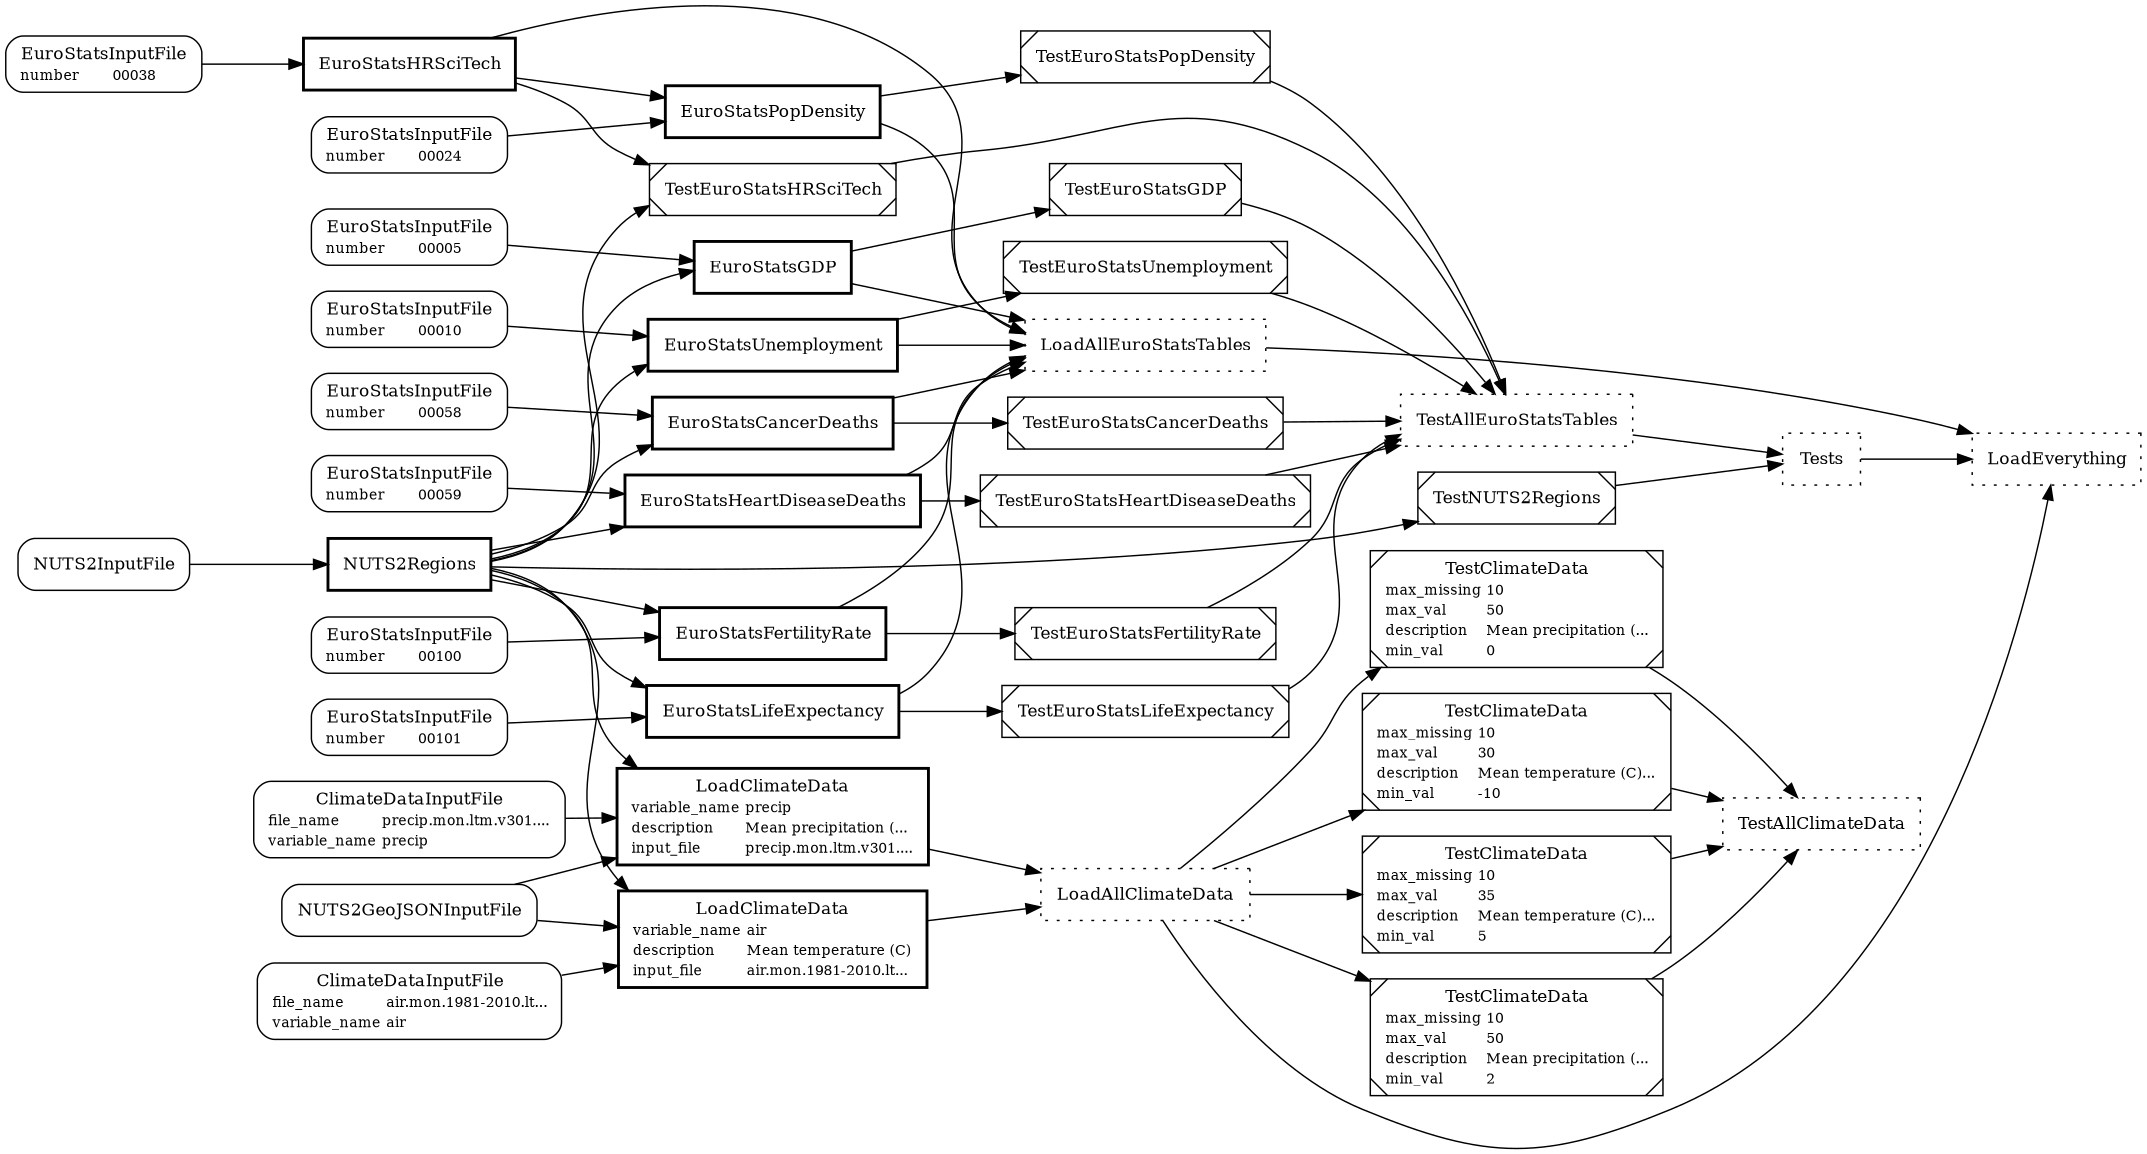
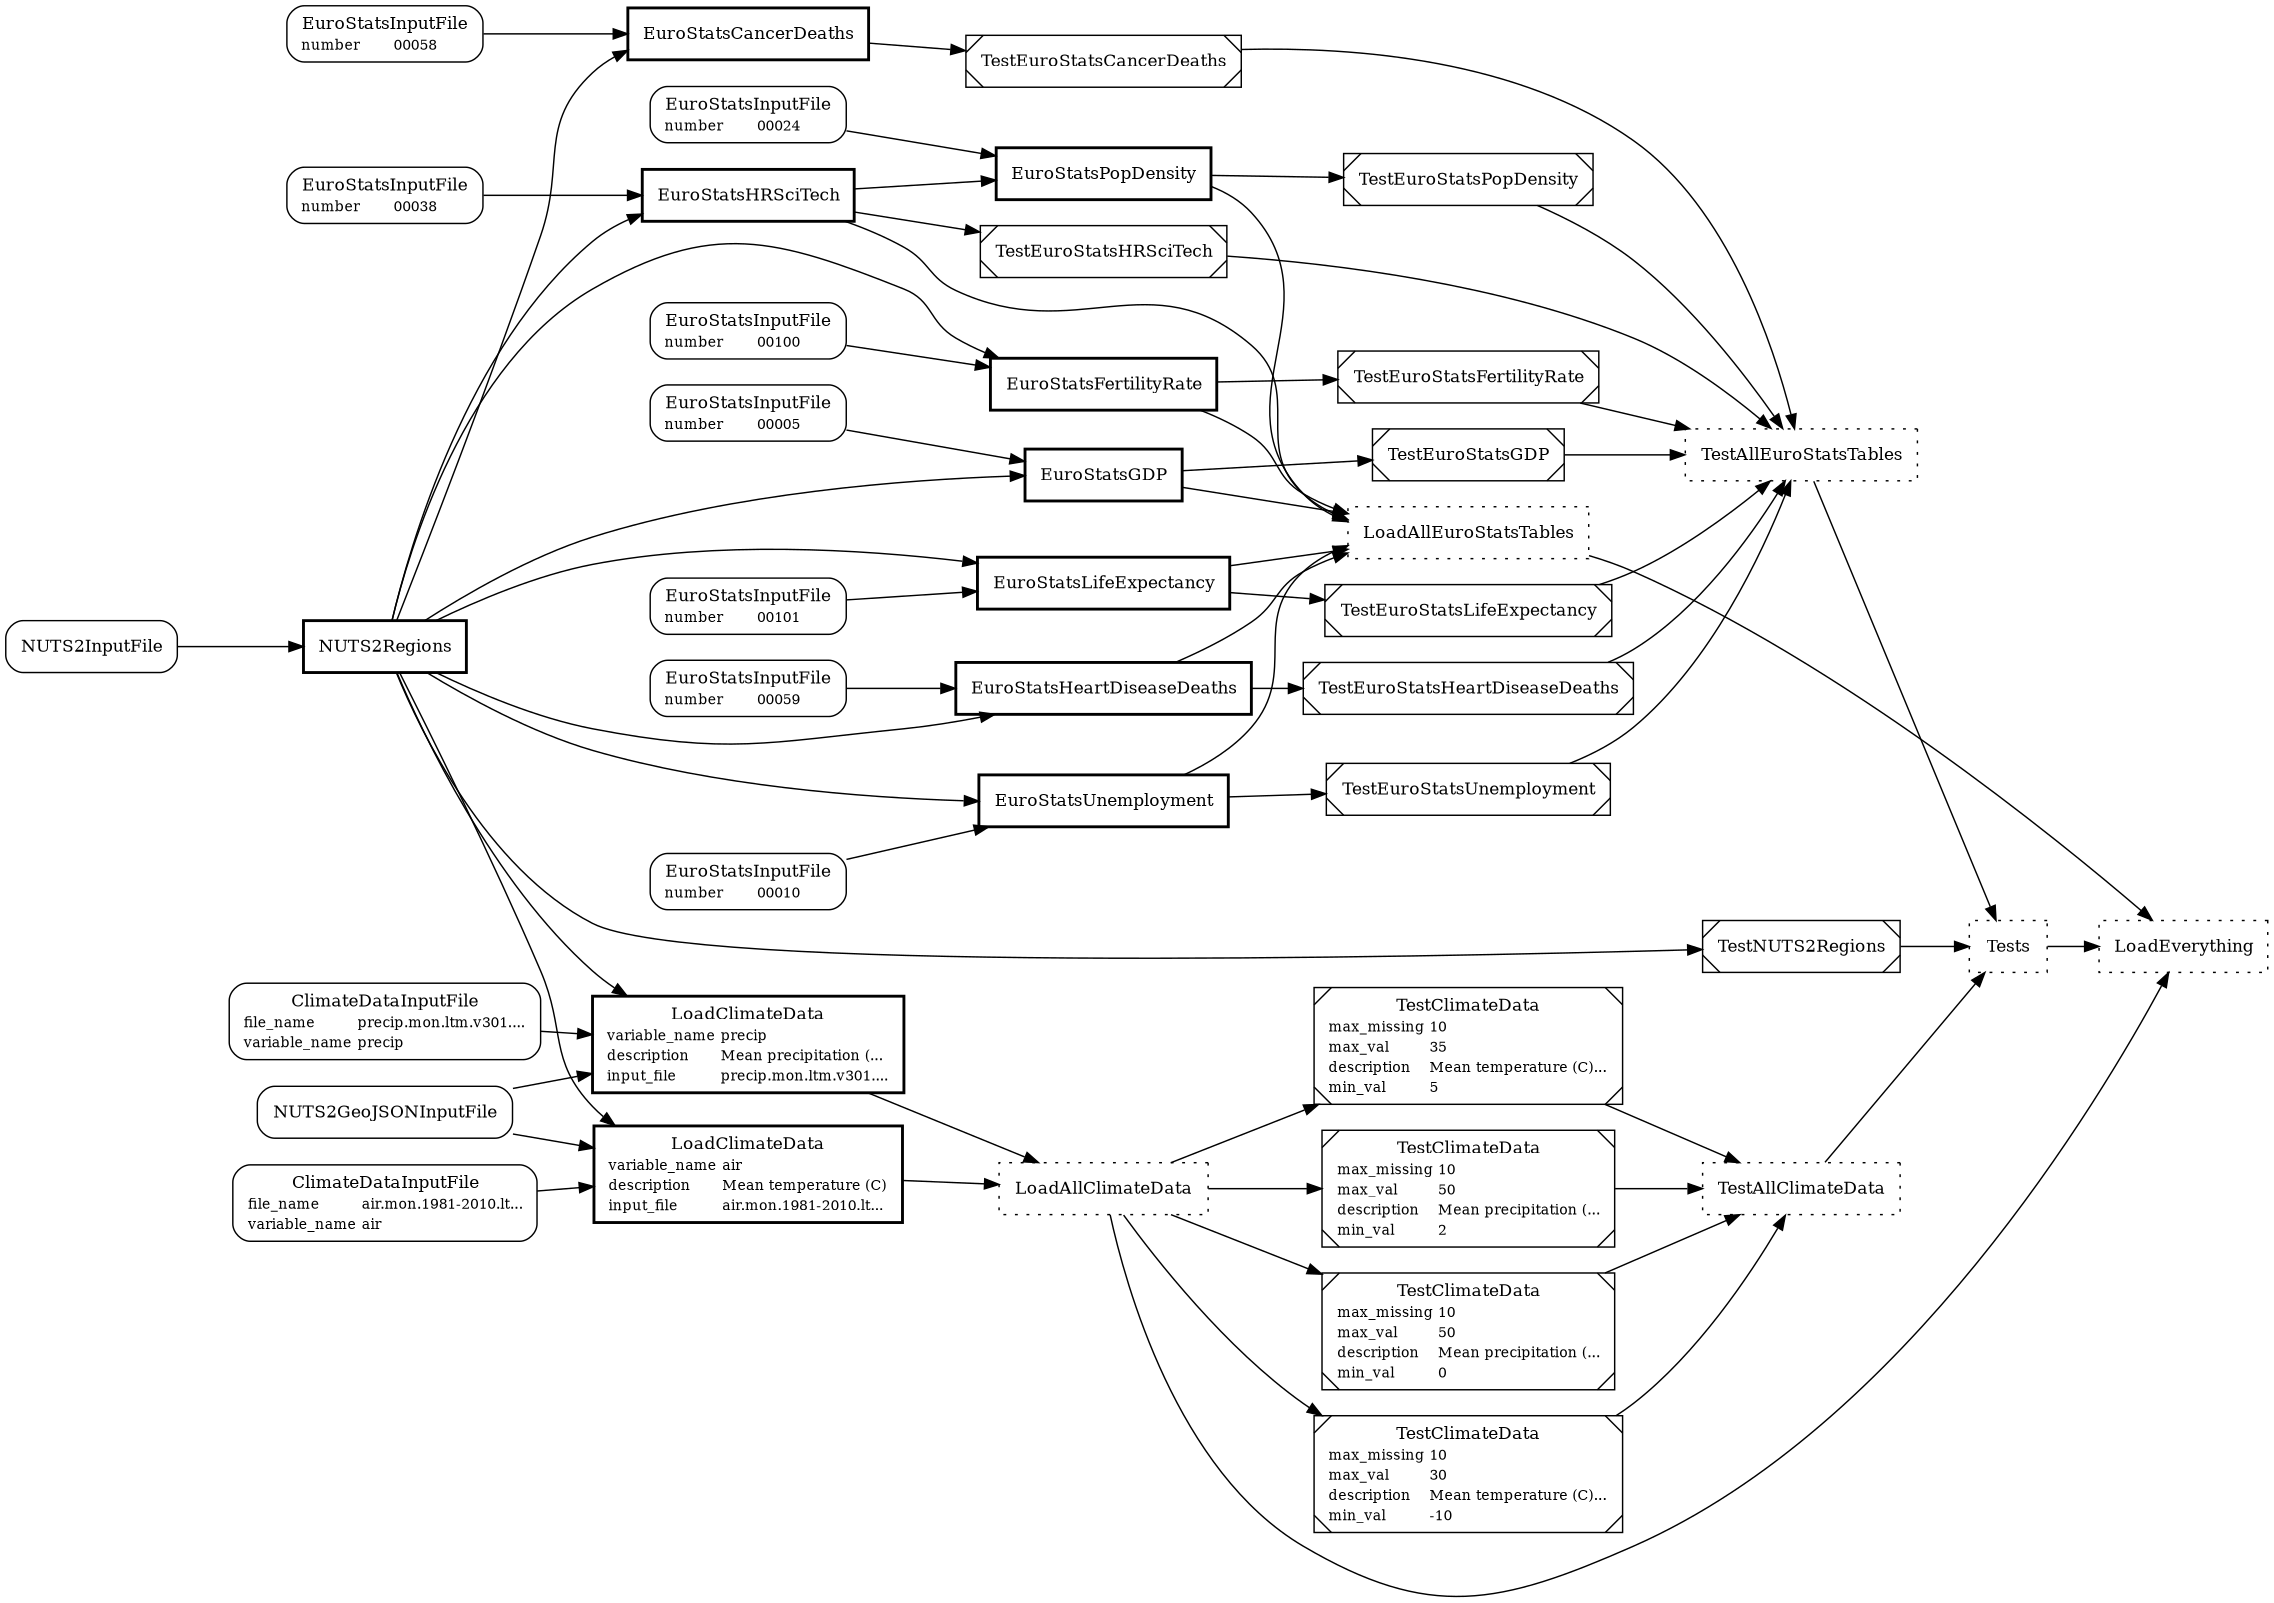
(585, 343) -> (525, 316)
(952, 386) -> none
none -> (1900, 1073)
